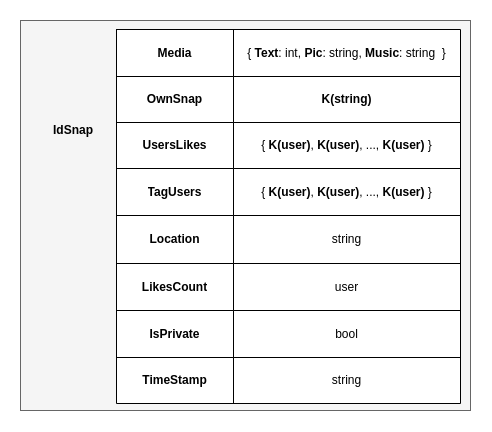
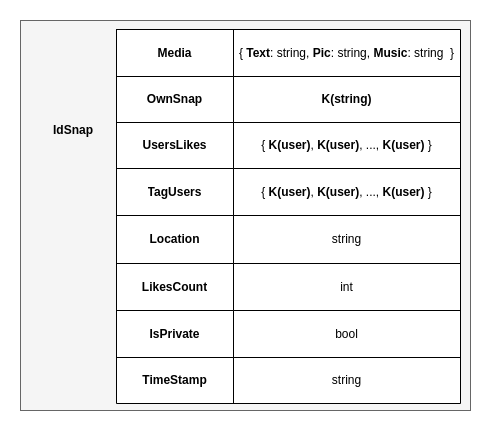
(347, 54) -> (347, 54)
(347, 288) -> (347, 288)
